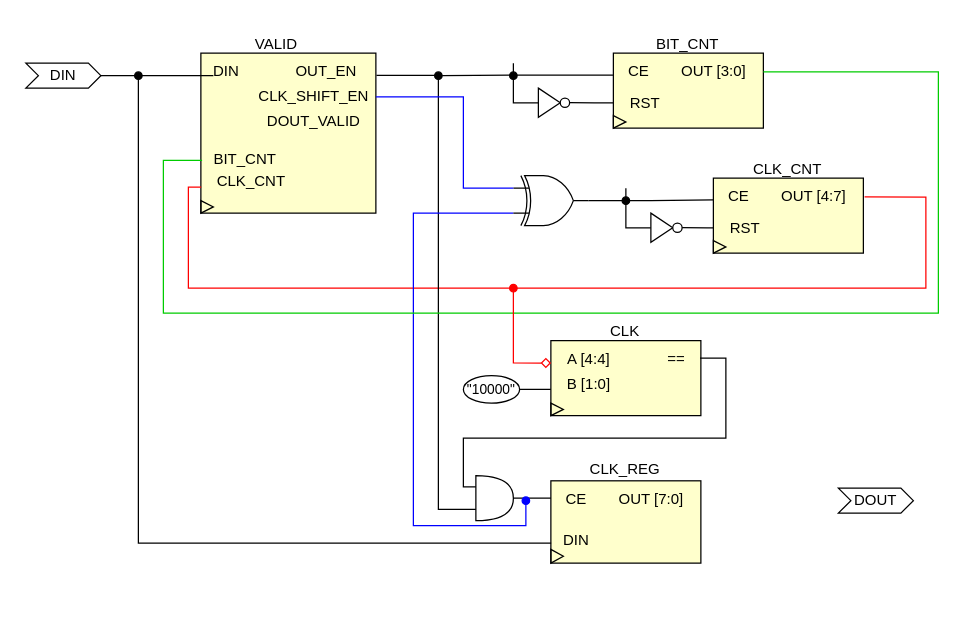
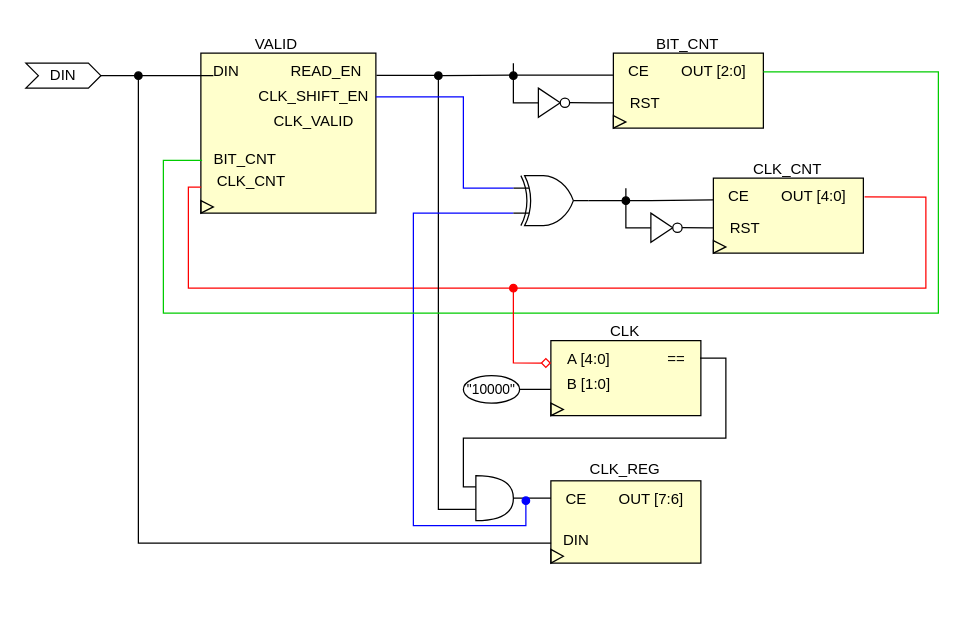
(326, 72) -> (326, 72)
(714, 72) -> (714, 72)
(314, 122) -> (314, 122)
(814, 197) -> (814, 197)
(589, 359) -> (589, 359)
(651, 499) -> (651, 499)
(876, 501) -> none
